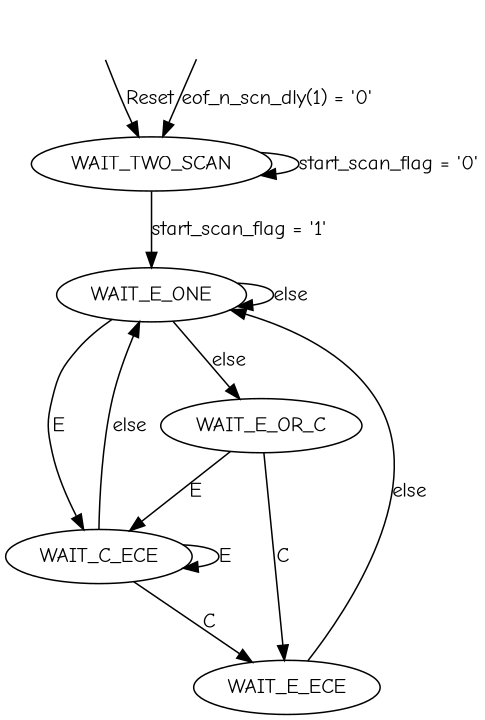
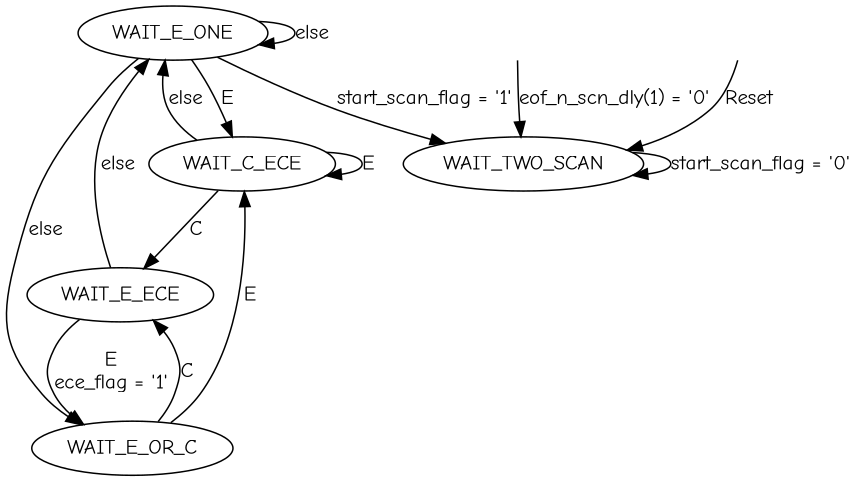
(152, 222) -> (322, 104)
none -> (48, 366)
